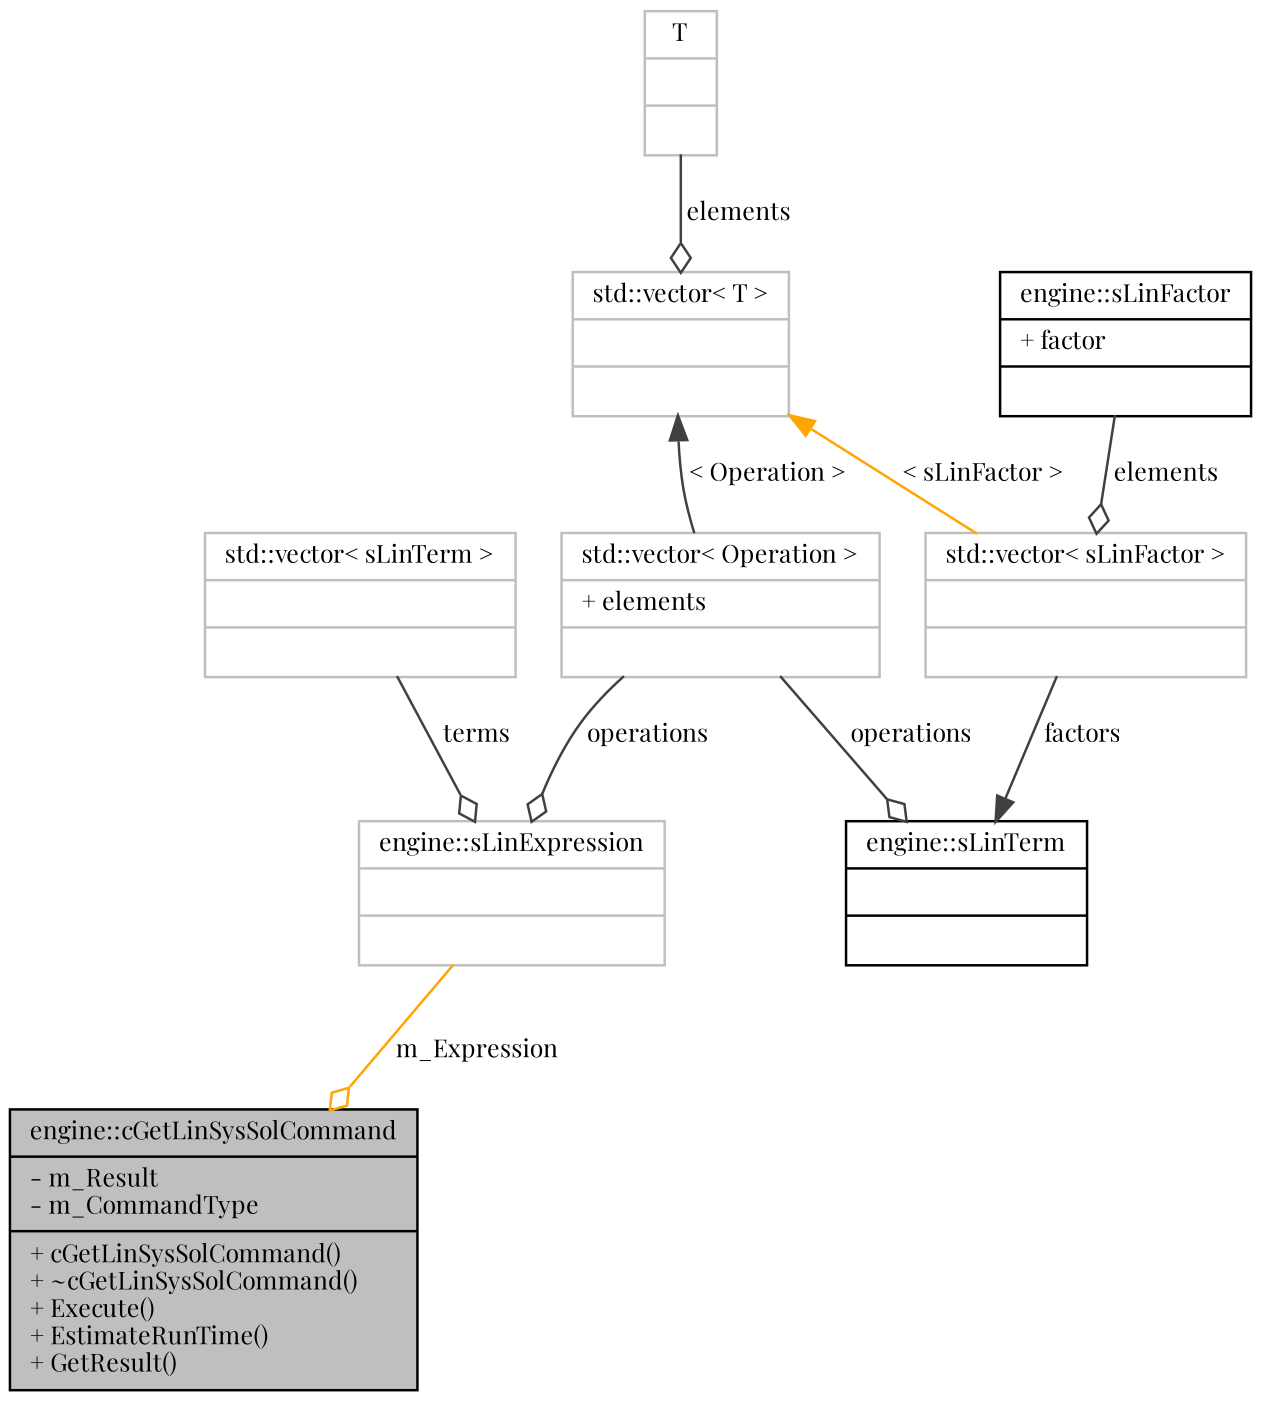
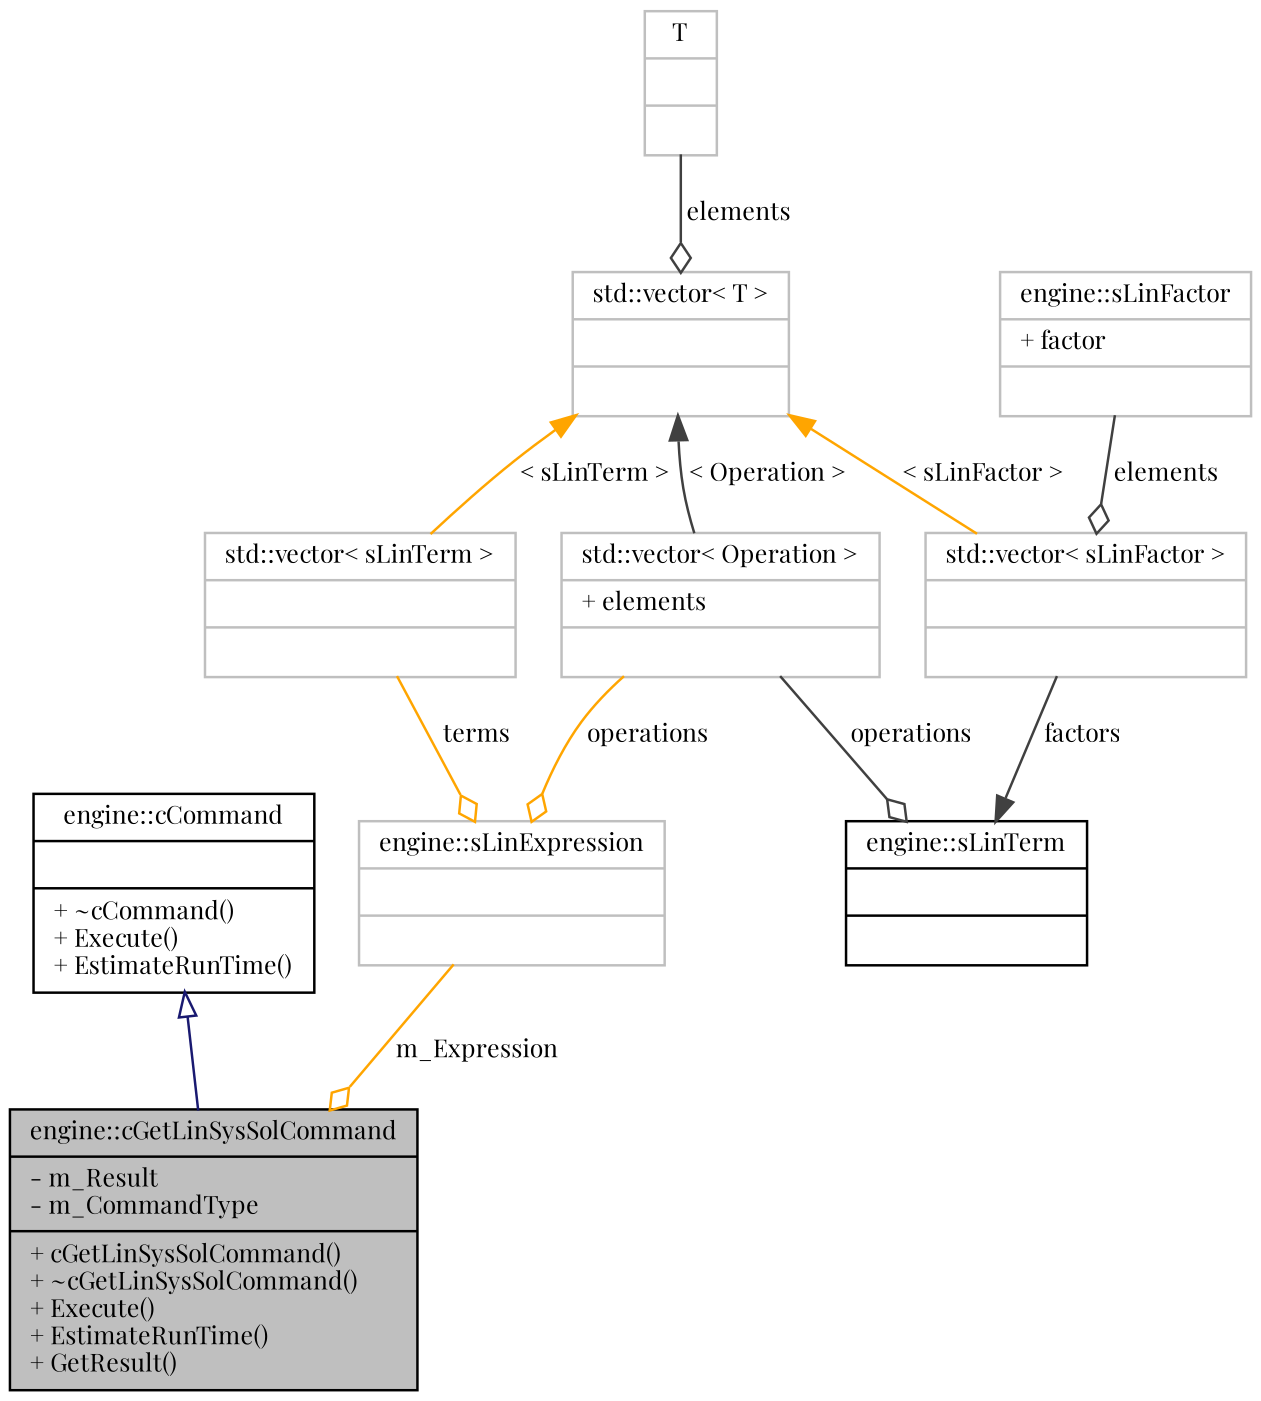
(1126, 344) -> (1126, 344)
none -> (491, 480)
(576, 730) -> (576, 730)
(429, 735) -> (429, 735)
none -> (174, 893)
